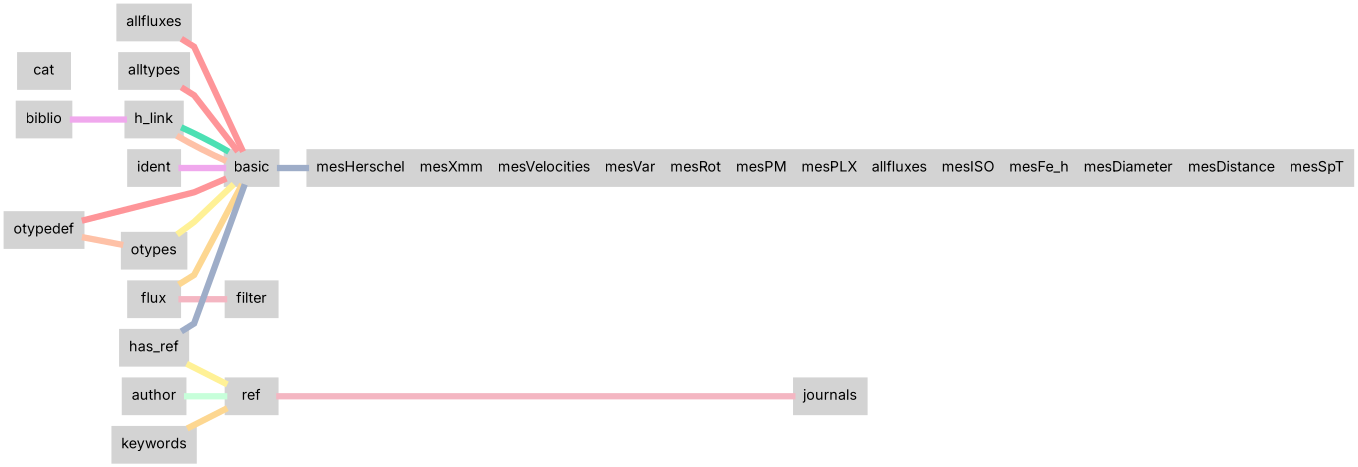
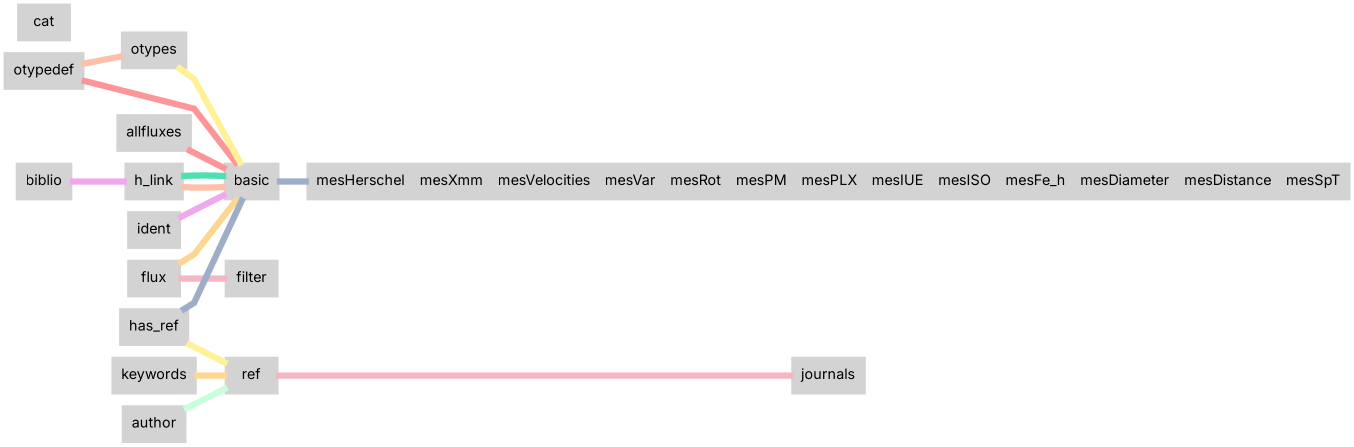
(154, 71) -> none
(900, 167) -> (898, 181)
